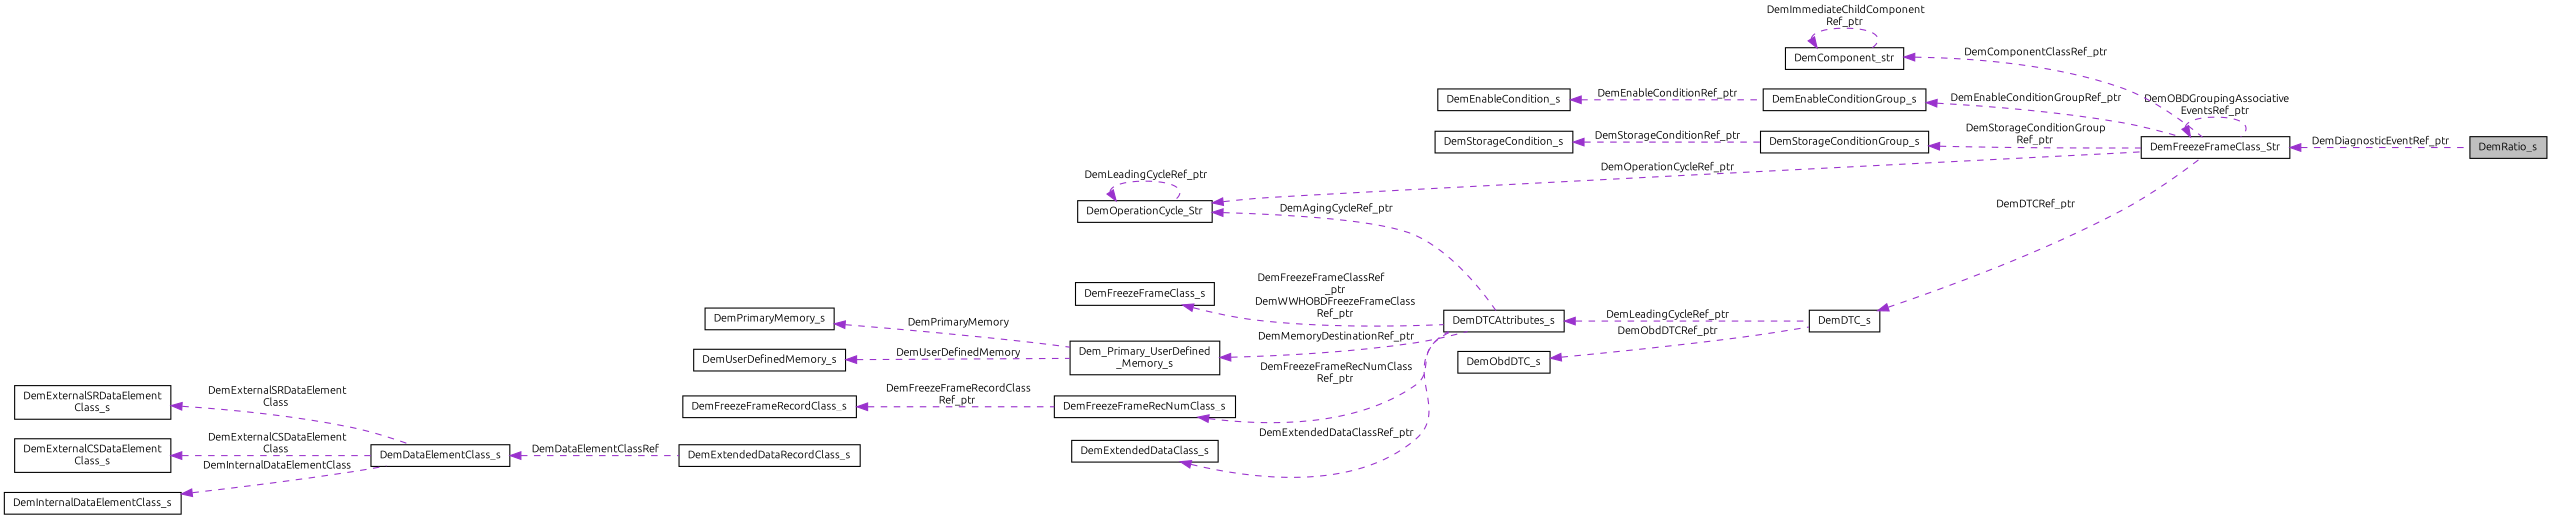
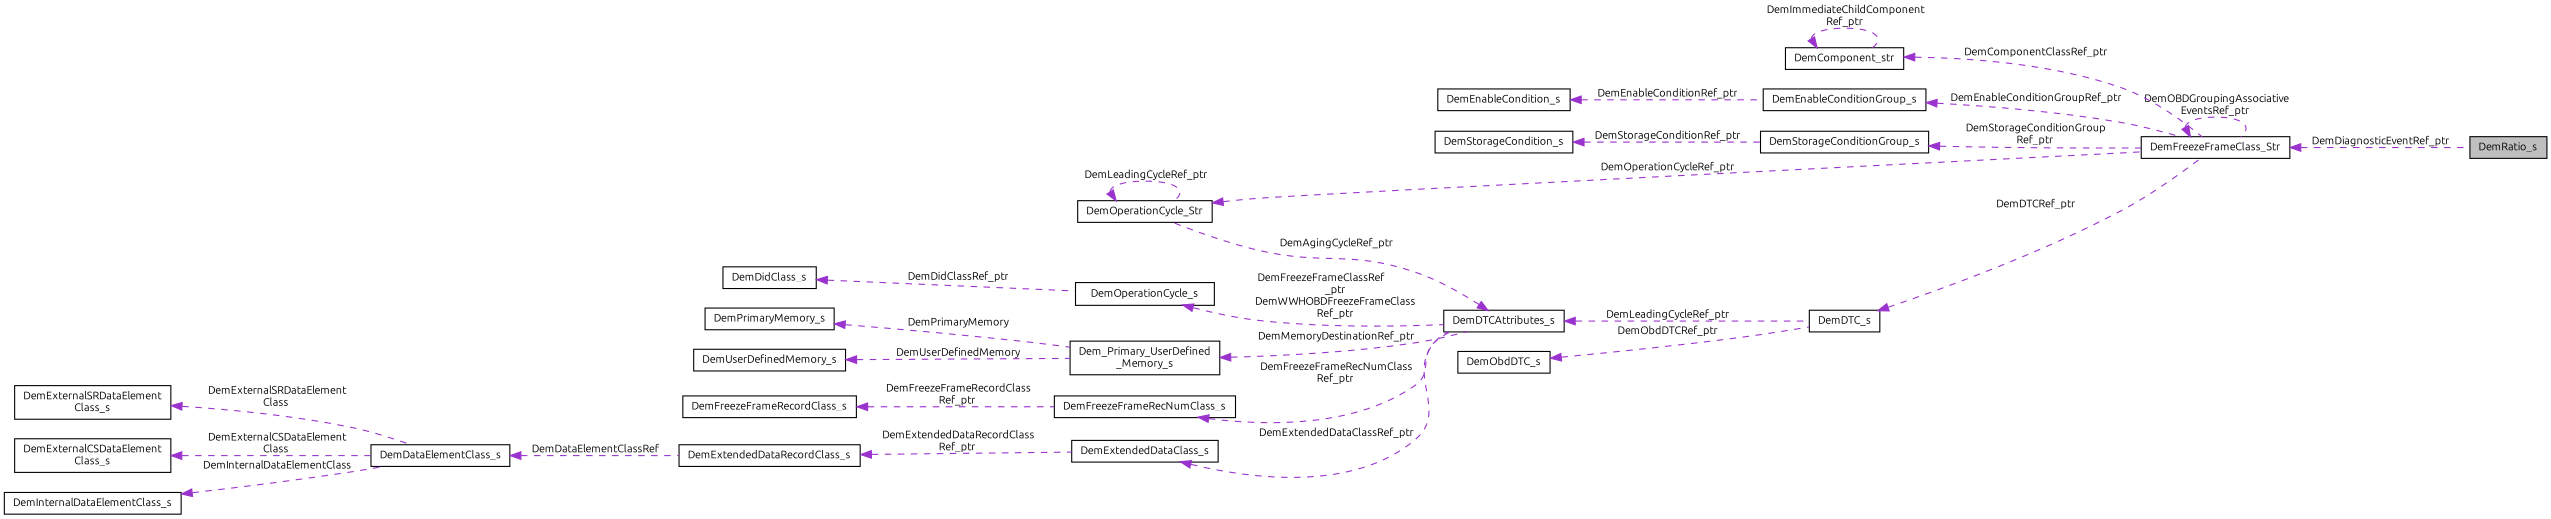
(1375, 225) -> (1327, 258)
none -> (770, 278)
(1145, 294) -> (1145, 294)
none -> (972, 453)
